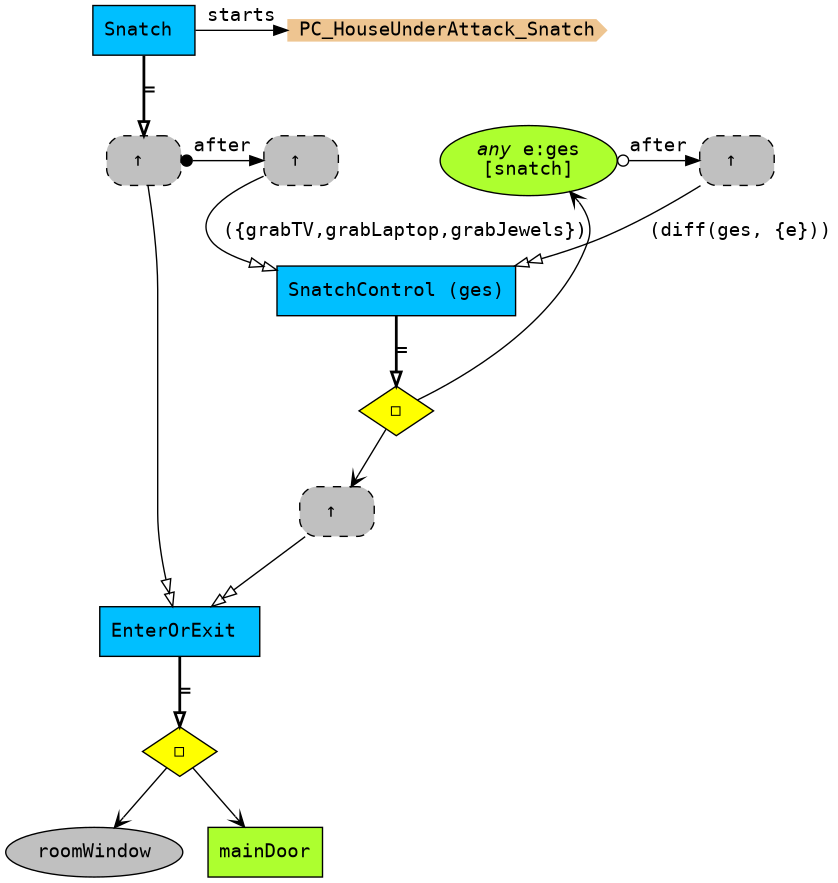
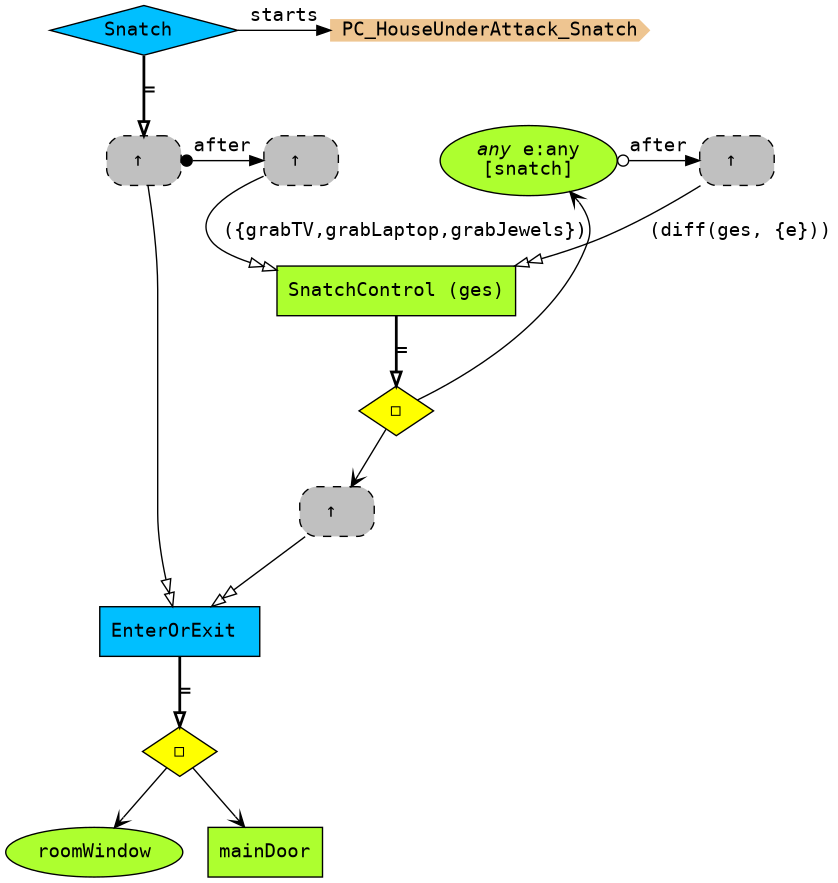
(144, 30) -> (144, 30)
(546, 150) -> (546, 150)
(396, 291) -> (396, 291)
(94, 852) -> (94, 852)
